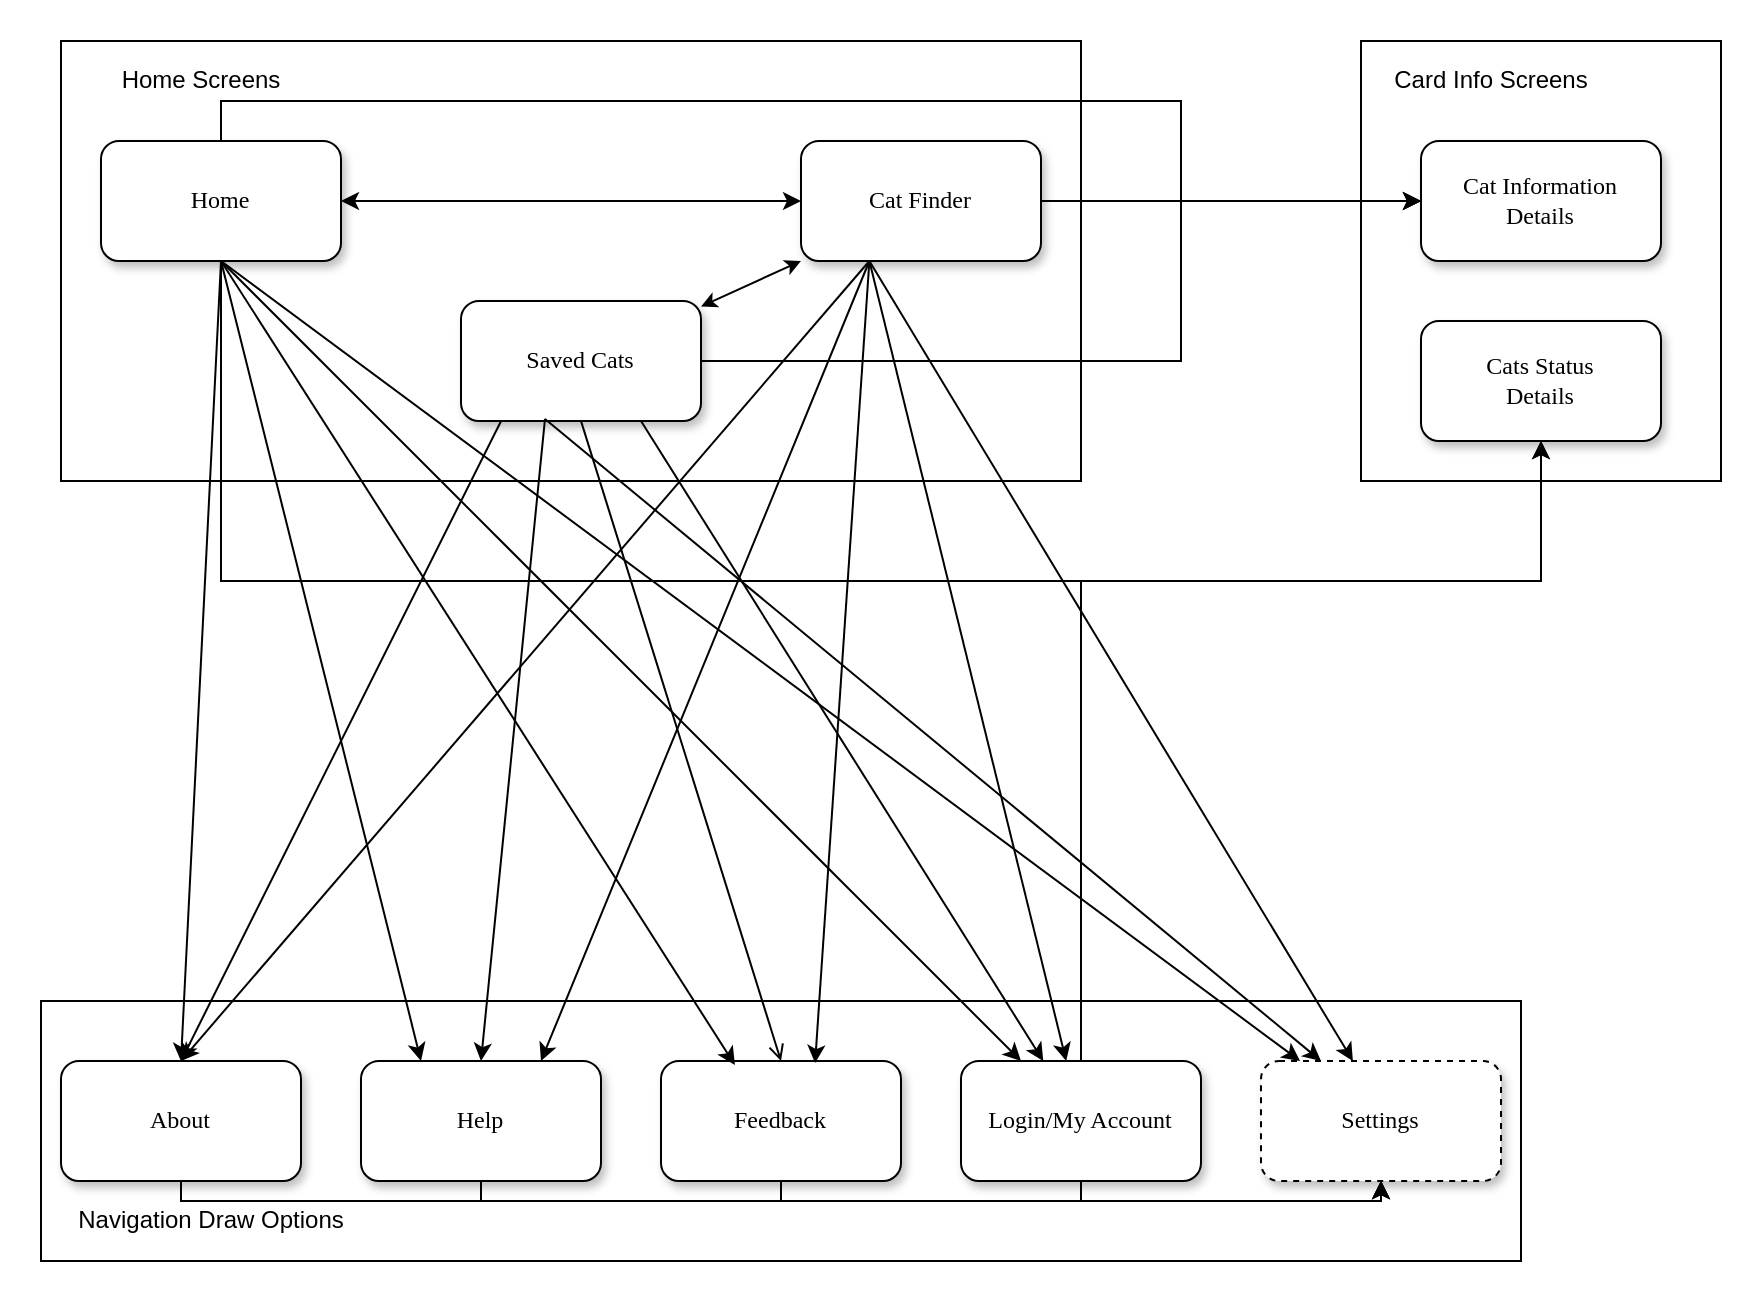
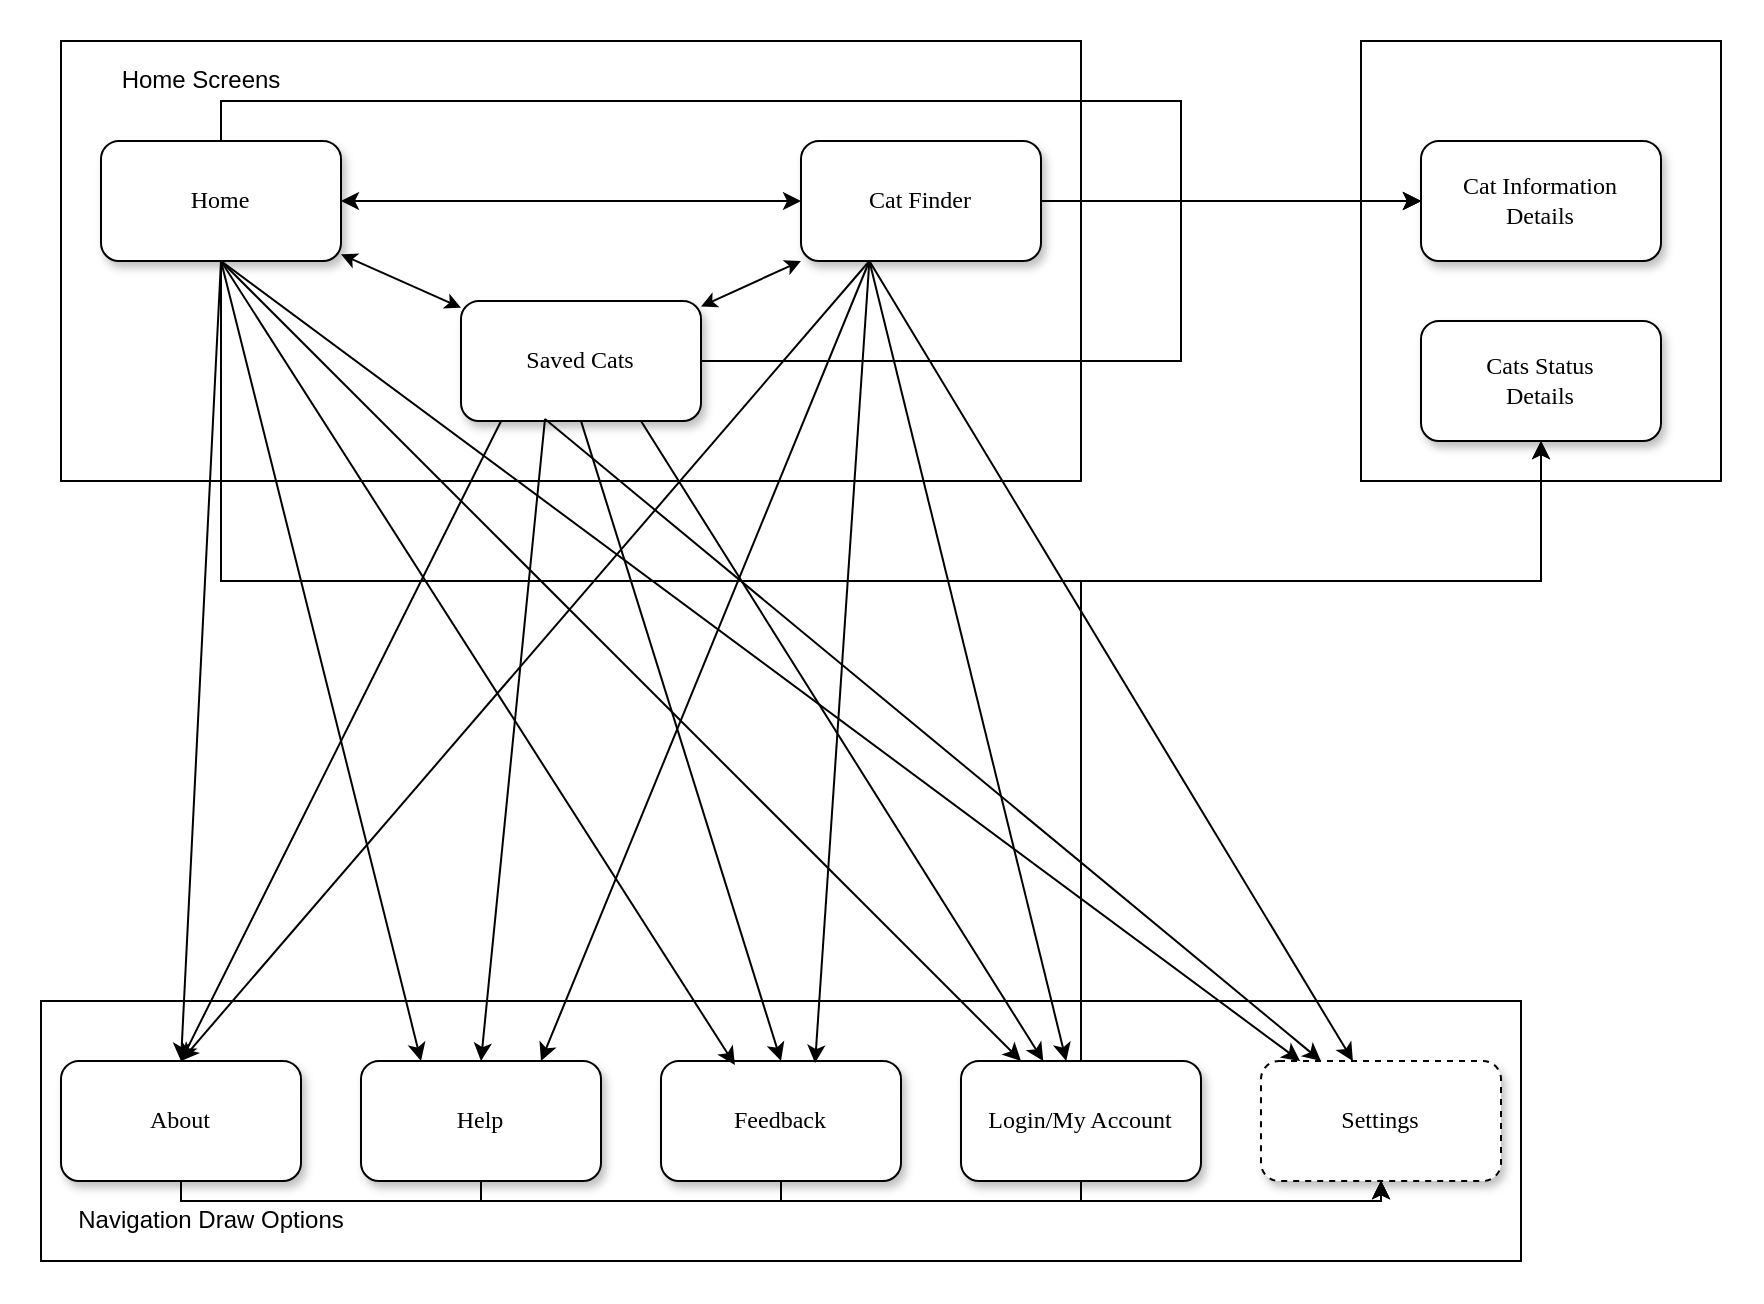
(1491, 81) -> none
none -> (401, 281)
(778, 1050) -> (776, 1046)
